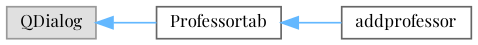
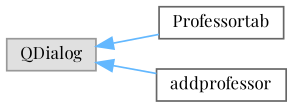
(320, 23) -> (135, 70)
